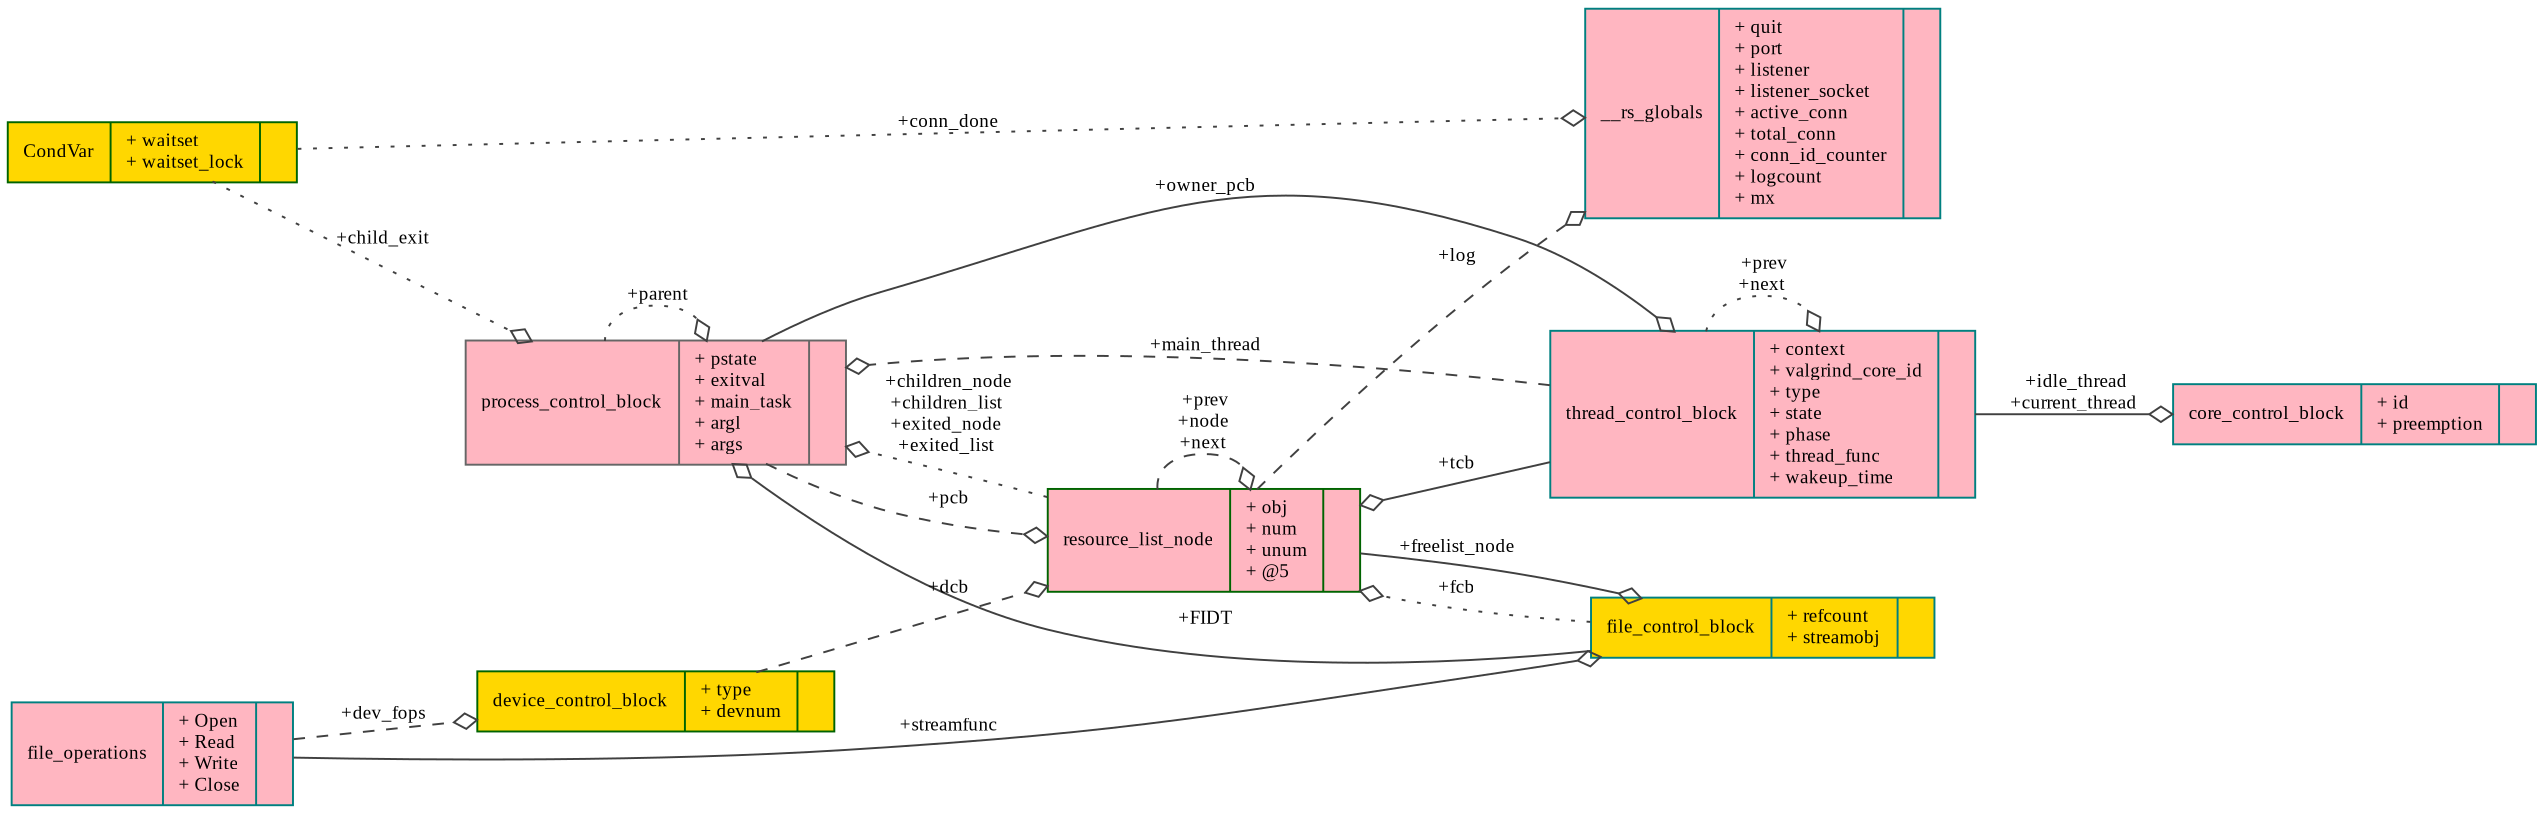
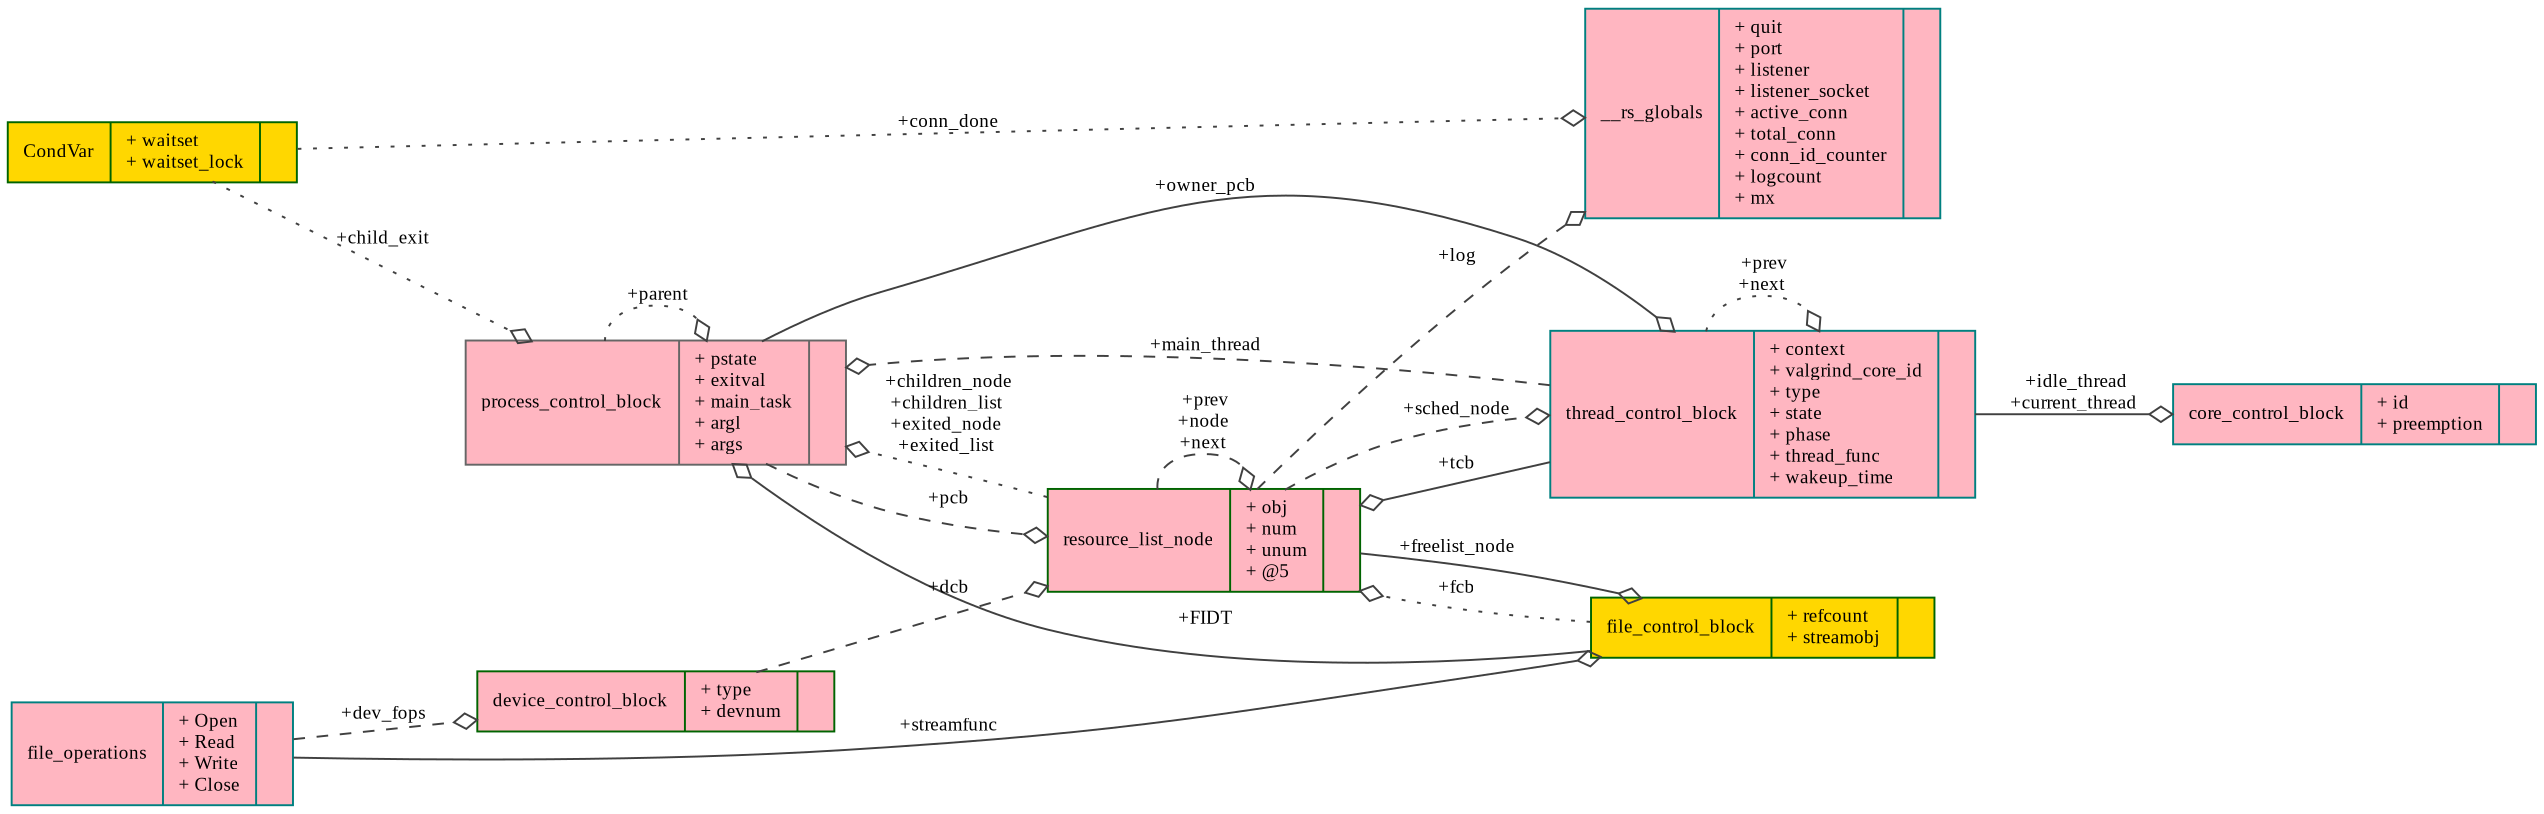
none -> (1401, 440)
(1763, 628) -> (1763, 628)
(656, 701) -> (656, 701)
